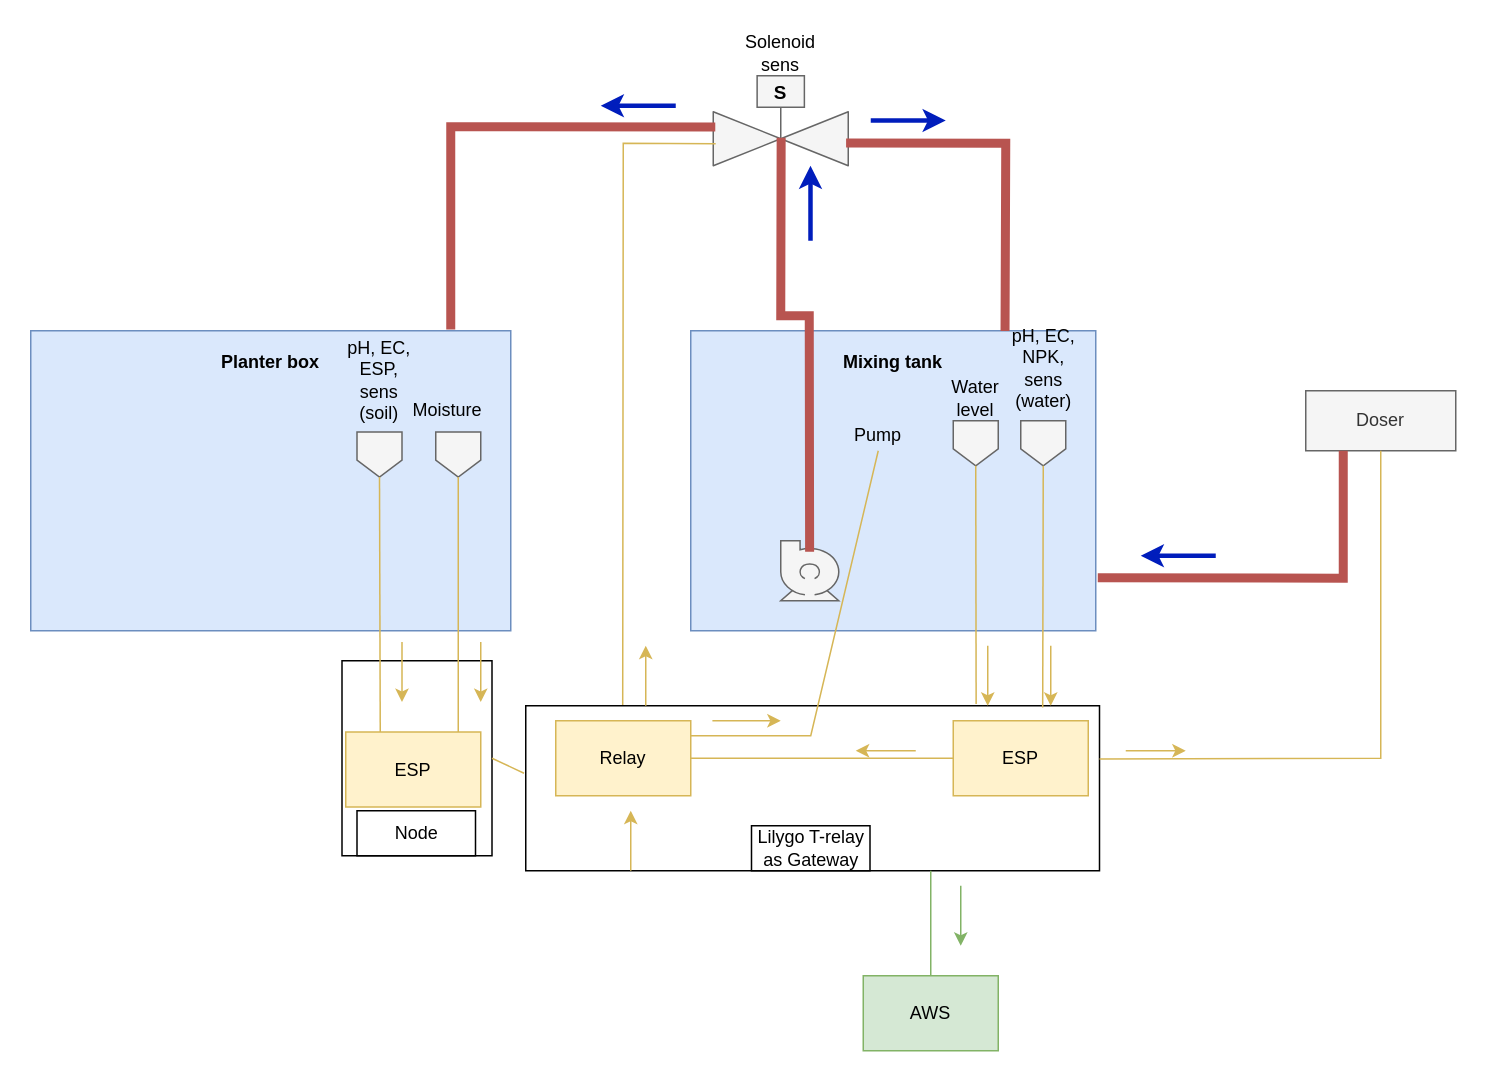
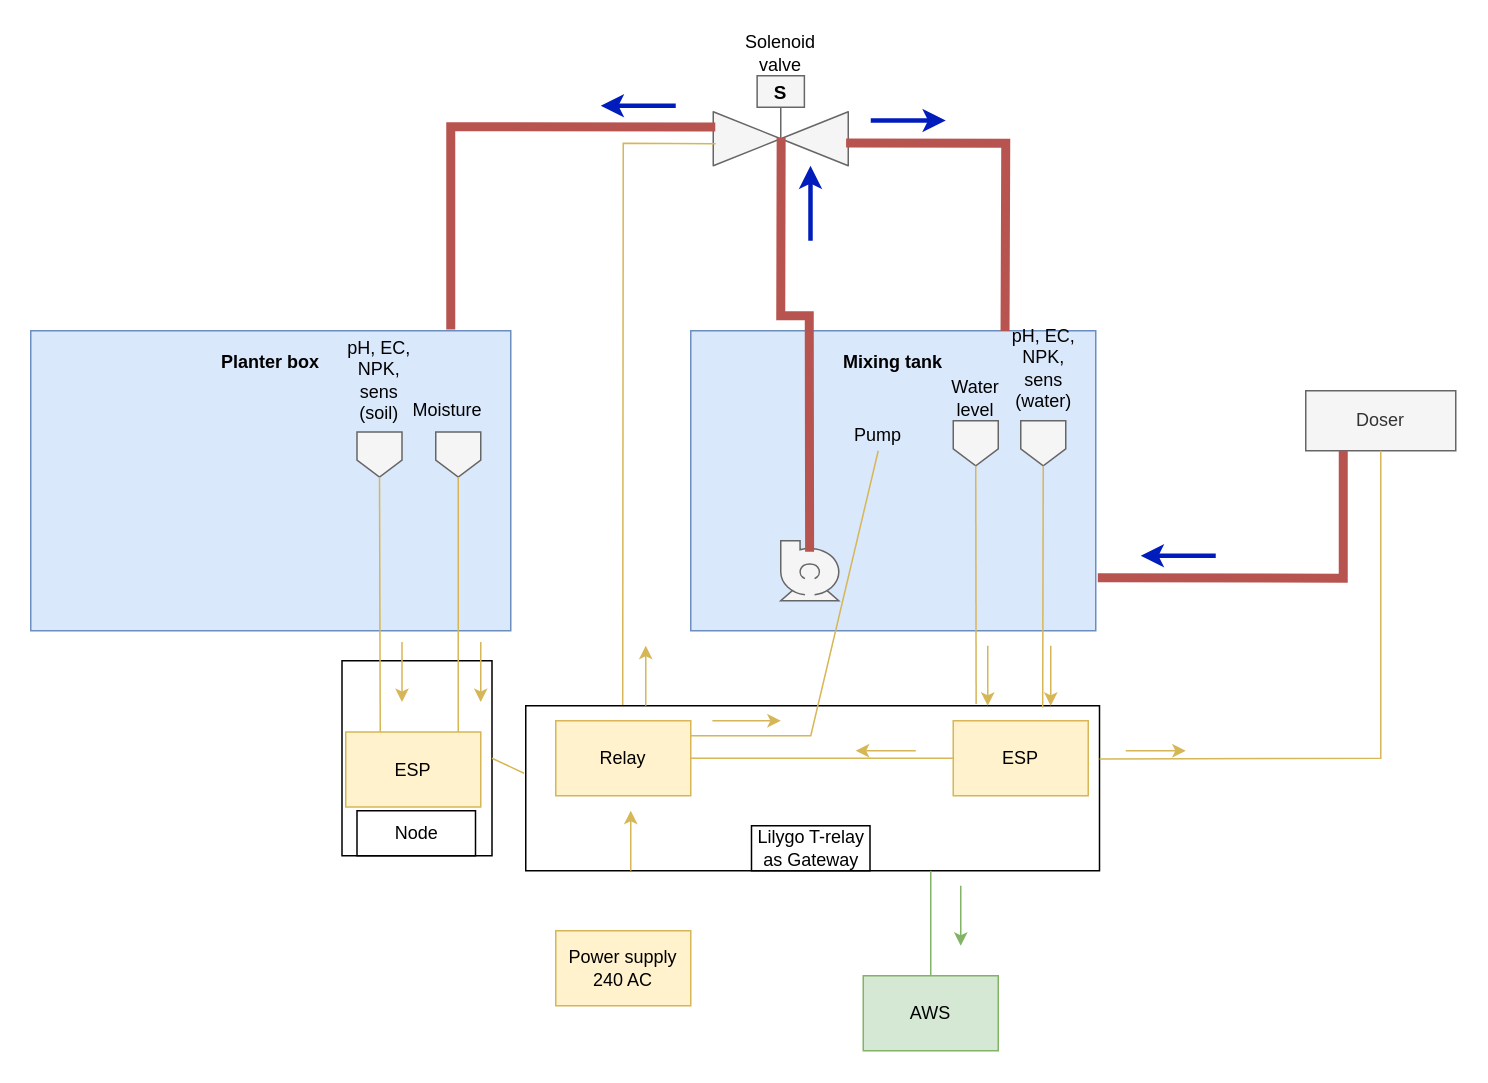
(781, 53) -> (781, 53)
(380, 380) -> (380, 380)
none -> (623, 968)
